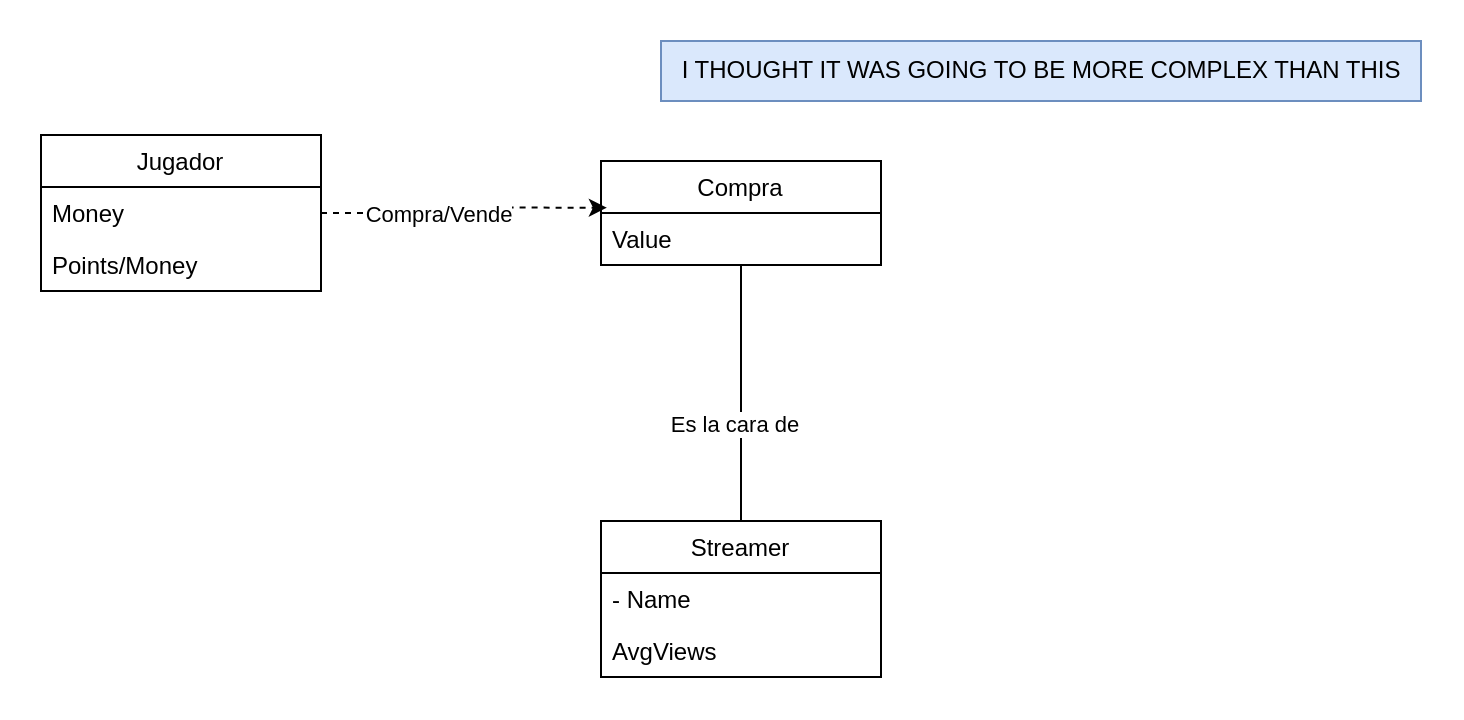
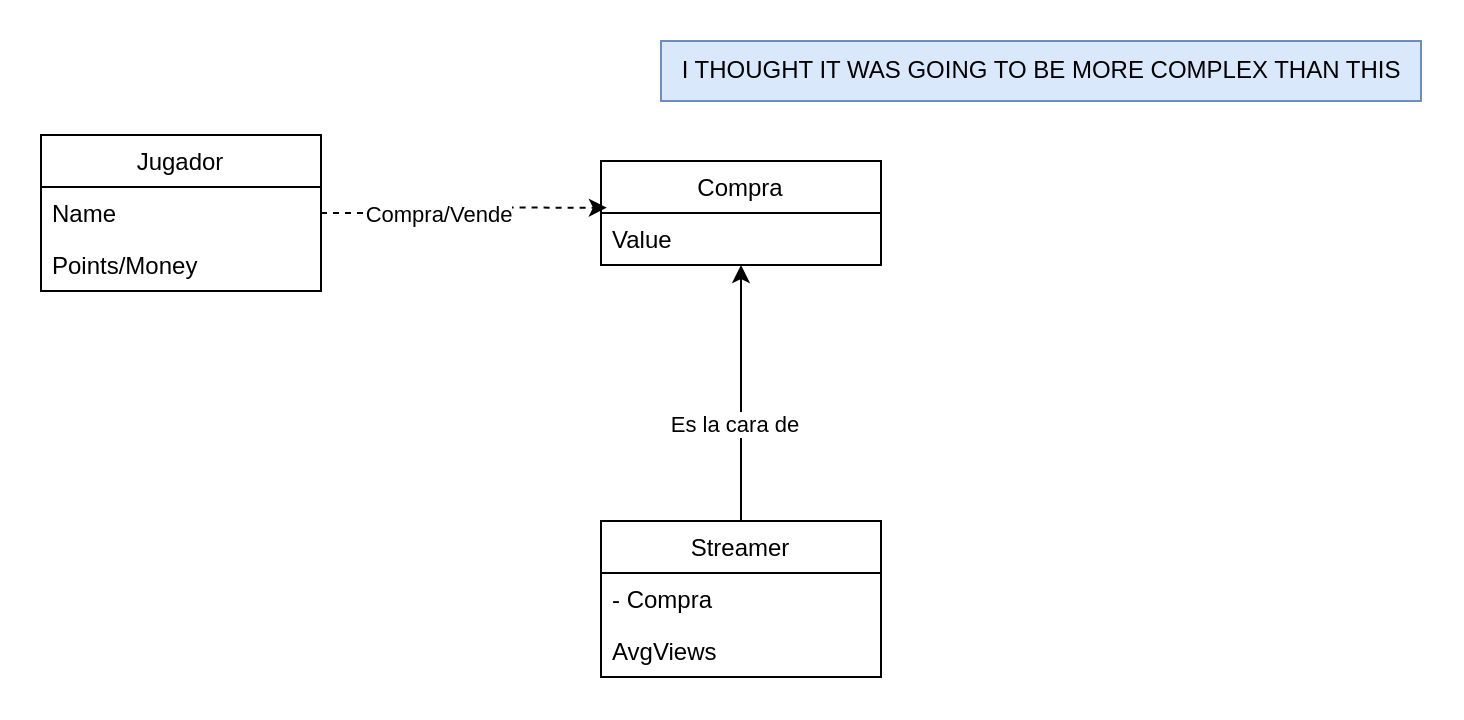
(86, 214) -> (79, 214)
(741, 274) -> (741, 280)
(649, 600) -> (663, 600)
